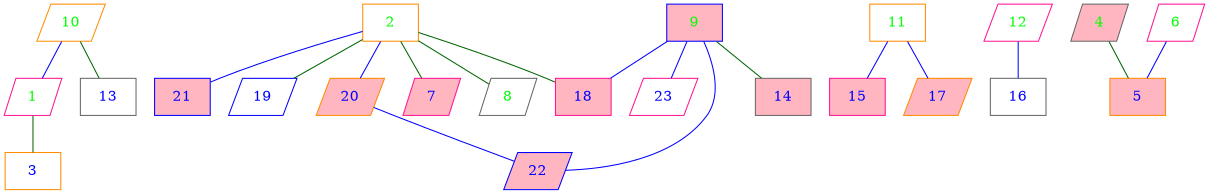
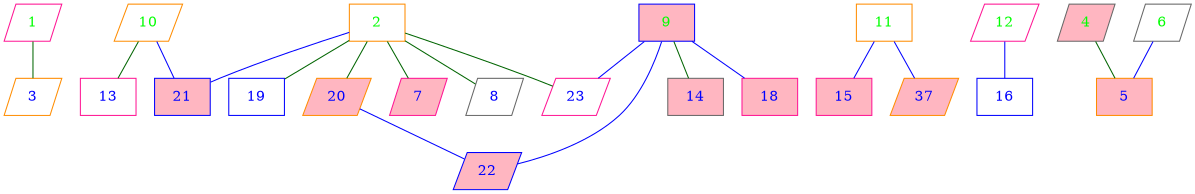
(1176, 23) -> (1162, 23)
(487, 56) -> (479, 59)
(52, 60) -> (165, 60)
(370, 60) -> (357, 60)
(108, 97) -> (108, 97)
(263, 97) -> (257, 97)
(508, 97) -> (495, 97)
(938, 97) -> (924, 97)
(1018, 97) -> (1005, 97)
(33, 171) -> (33, 97)
